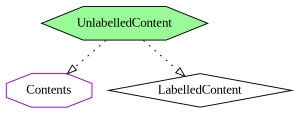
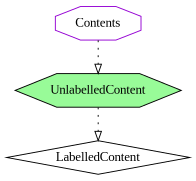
(90, 54) -> (98, 52)
